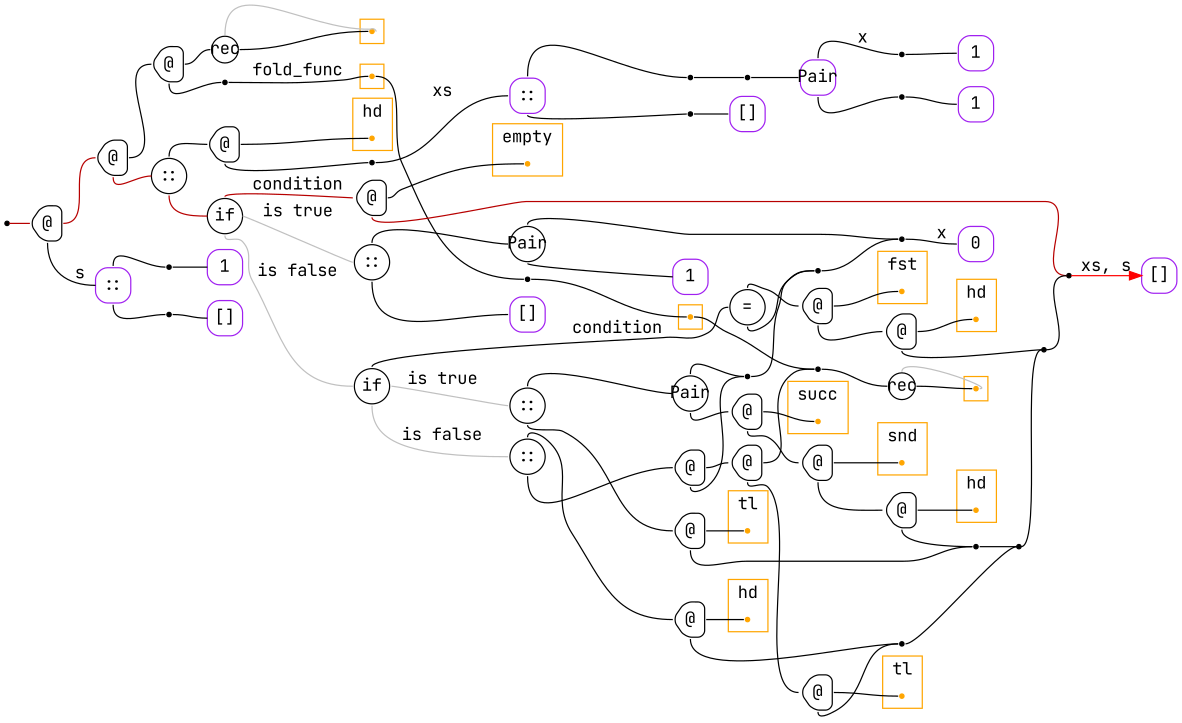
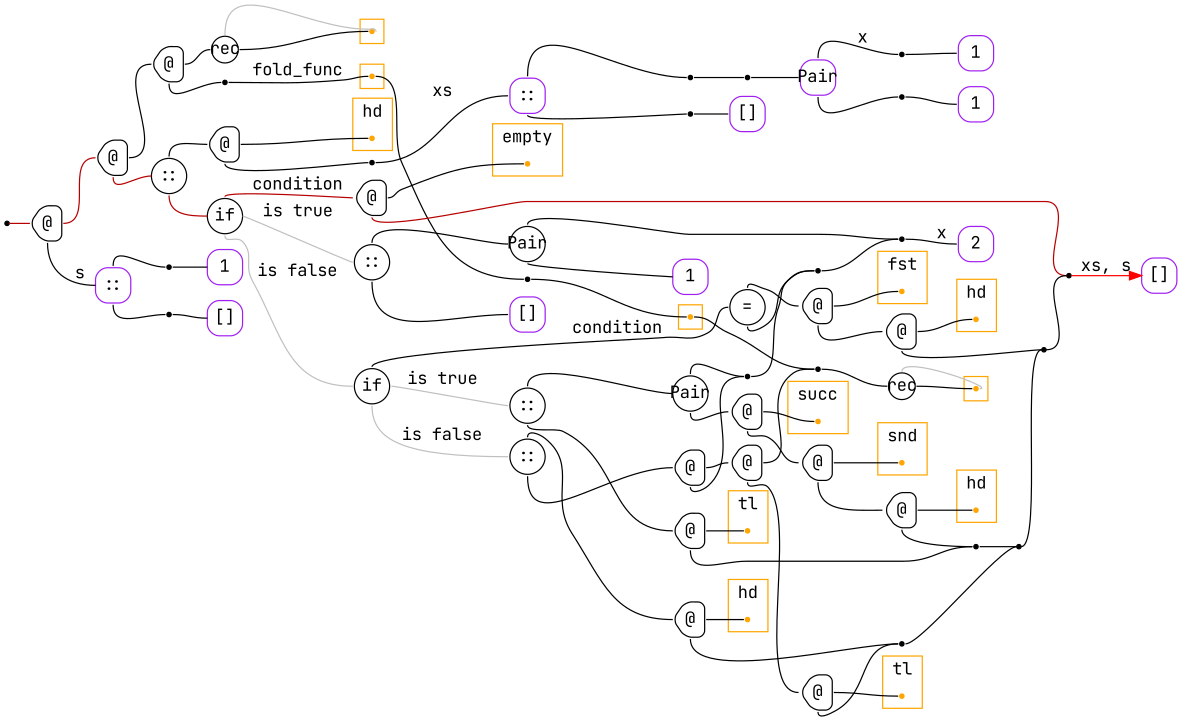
(976, 244) -> (976, 244)
